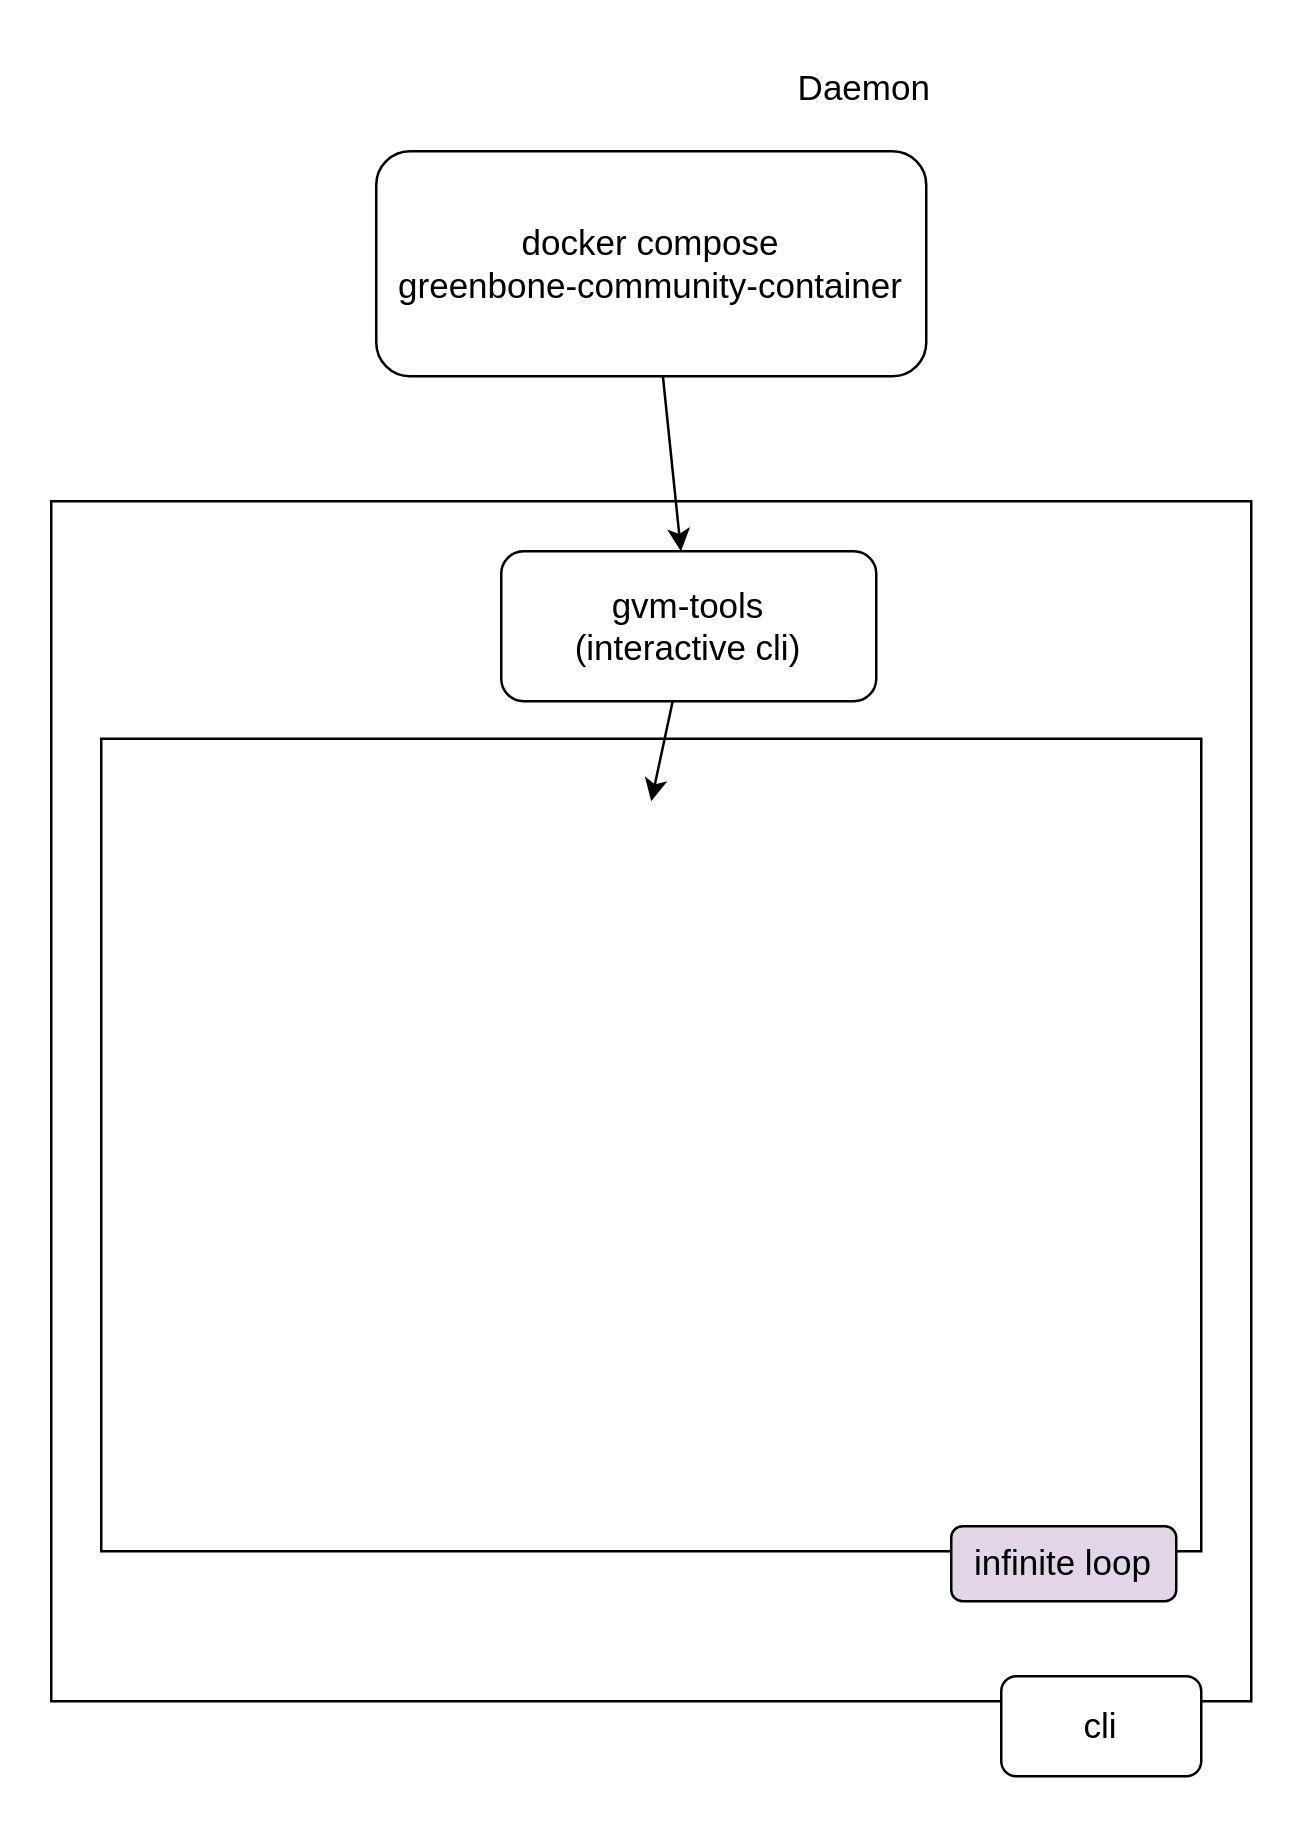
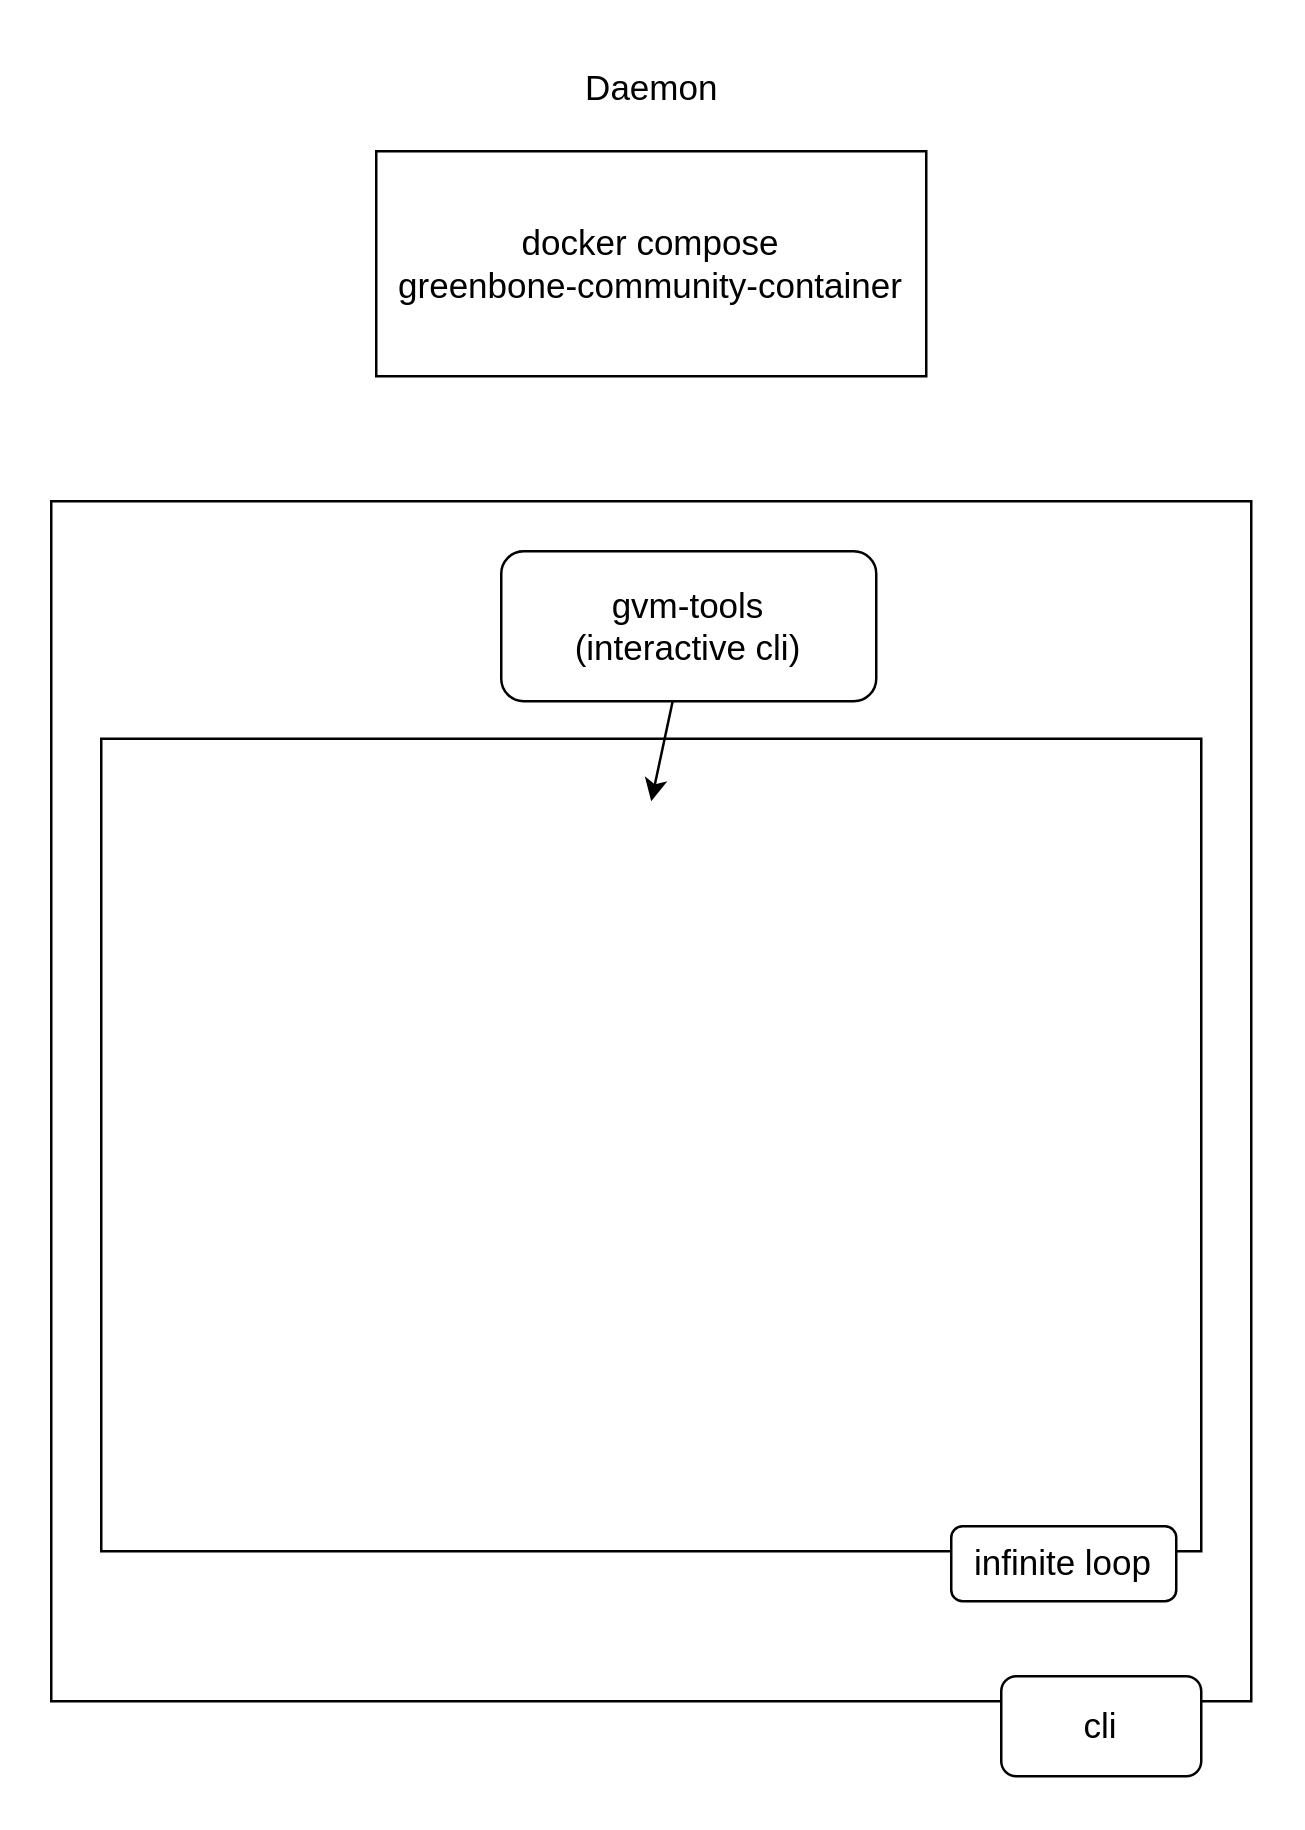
(864, 89) -> (651, 89)
(651, 264) -> (651, 264)
(671, 456) -> none
(1064, 1564) -> (1064, 1564)
